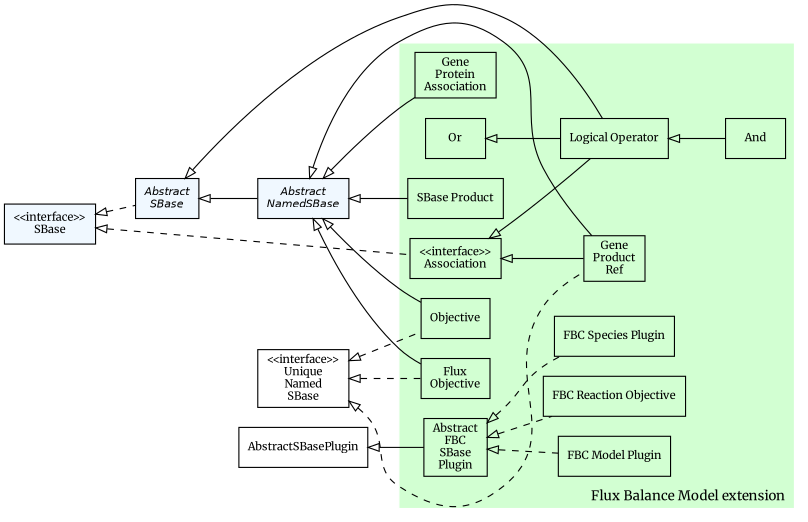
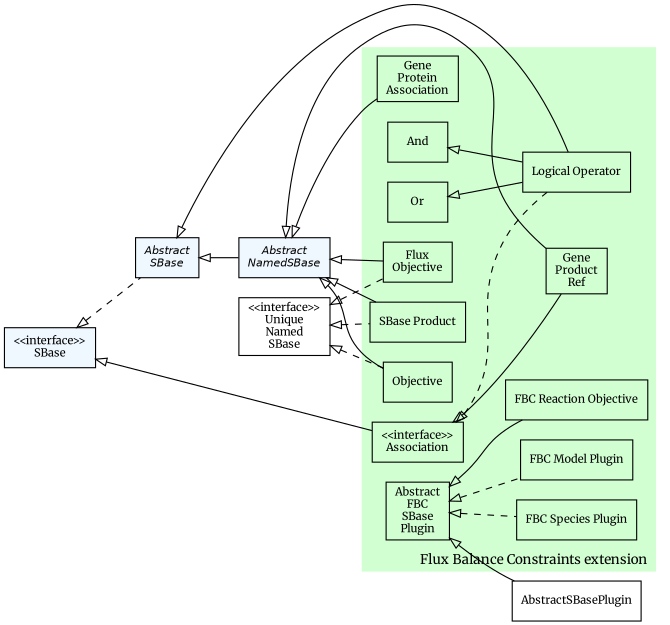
(703, 139) -> (485, 155)
(545, 196) -> (488, 296)
(259, 242) -> (239, 396)
(525, 425) -> (488, 446)
(406, 447) -> (486, 565)
(517, 471) -> (354, 324)
(688, 497) -> (534, 560)
